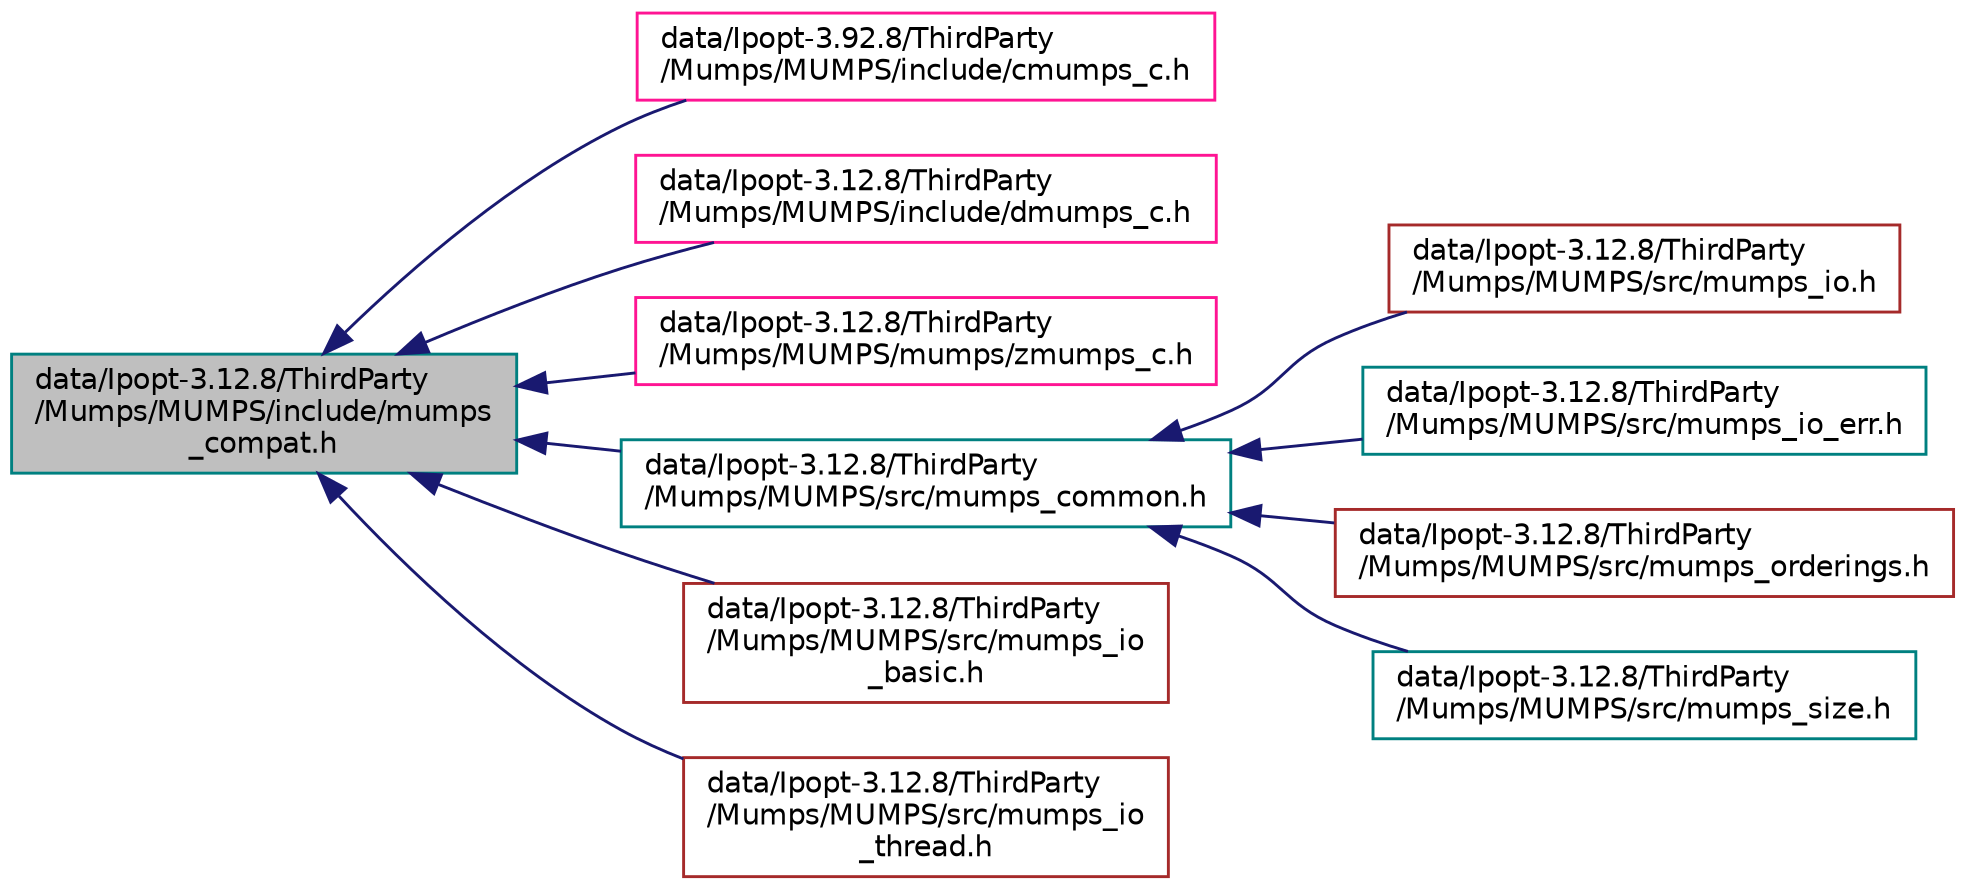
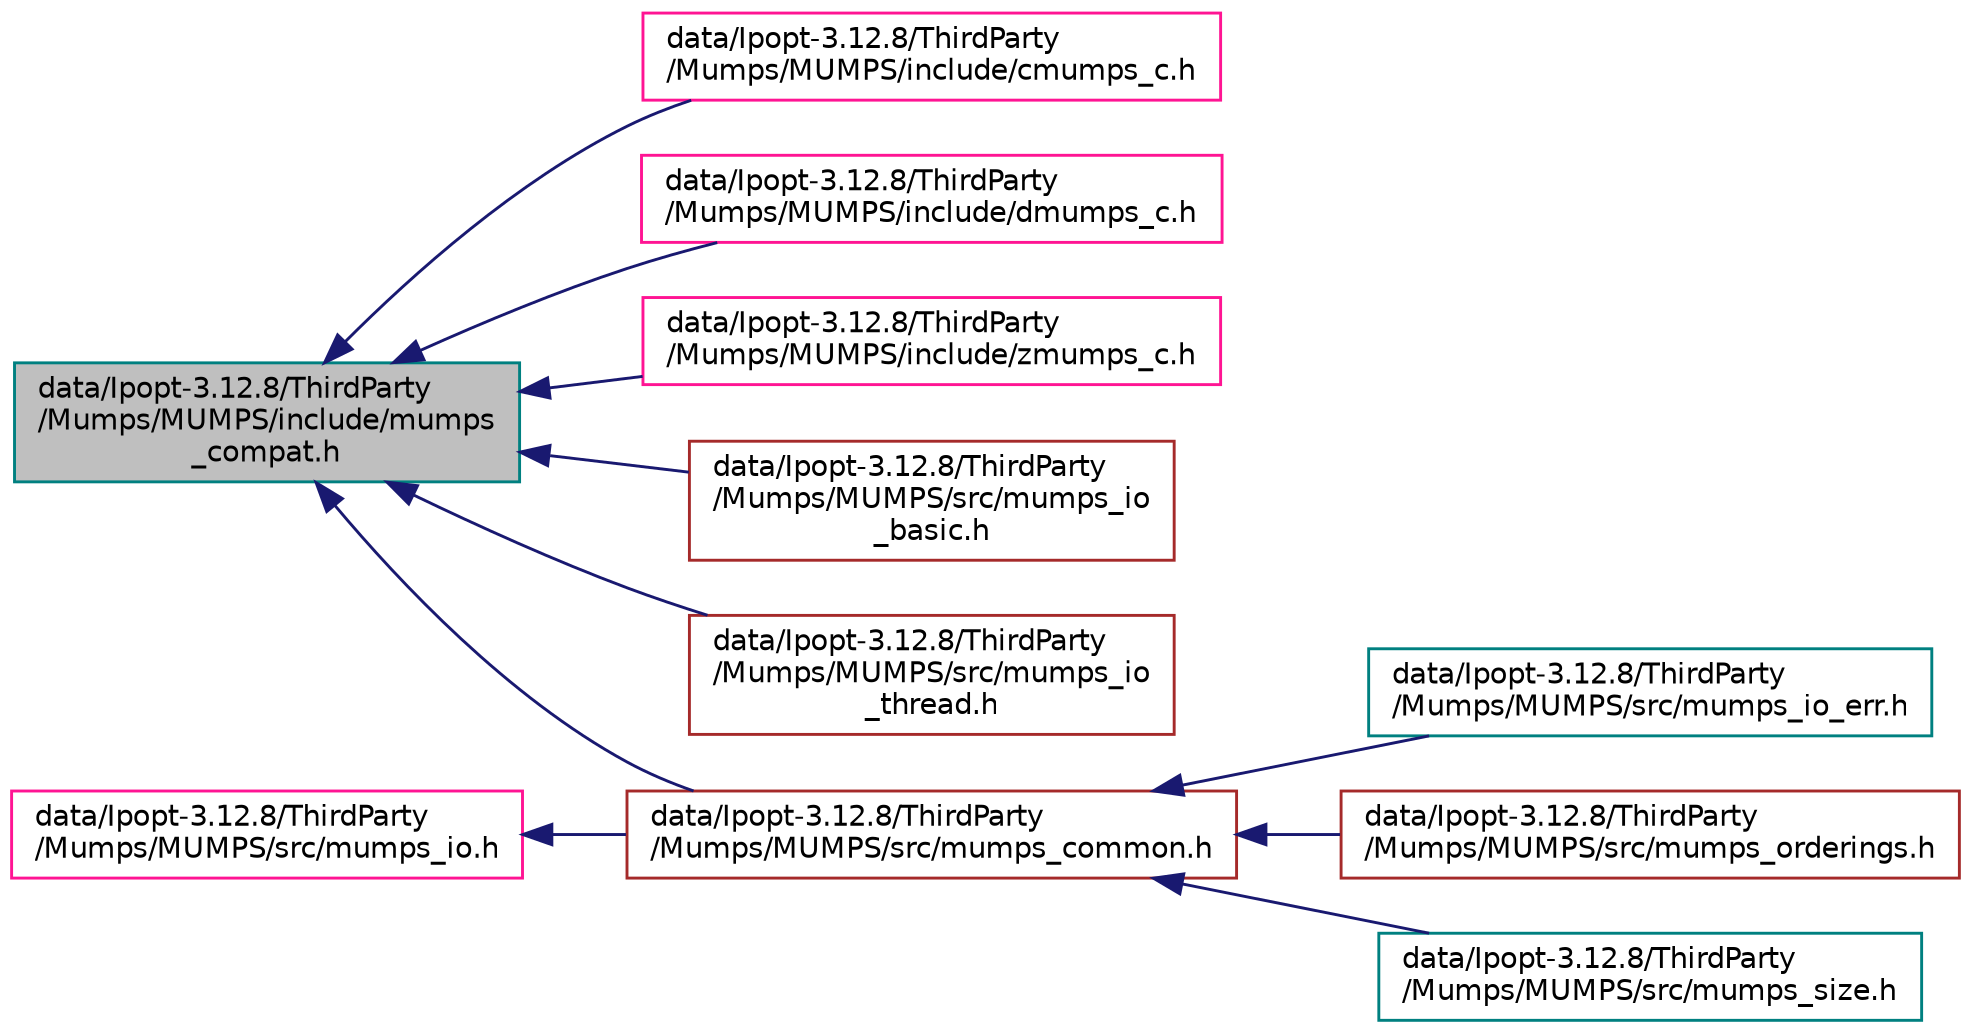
(926, 57) -> (932, 57)
(1644, 269) -> (267, 835)
(926, 341) -> (932, 341)
(1291, 367) -> (589, 835)
(926, 483) -> (932, 835)
